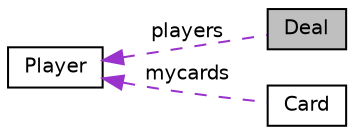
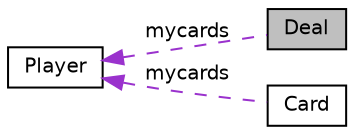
(185, 32) -> (185, 32)
